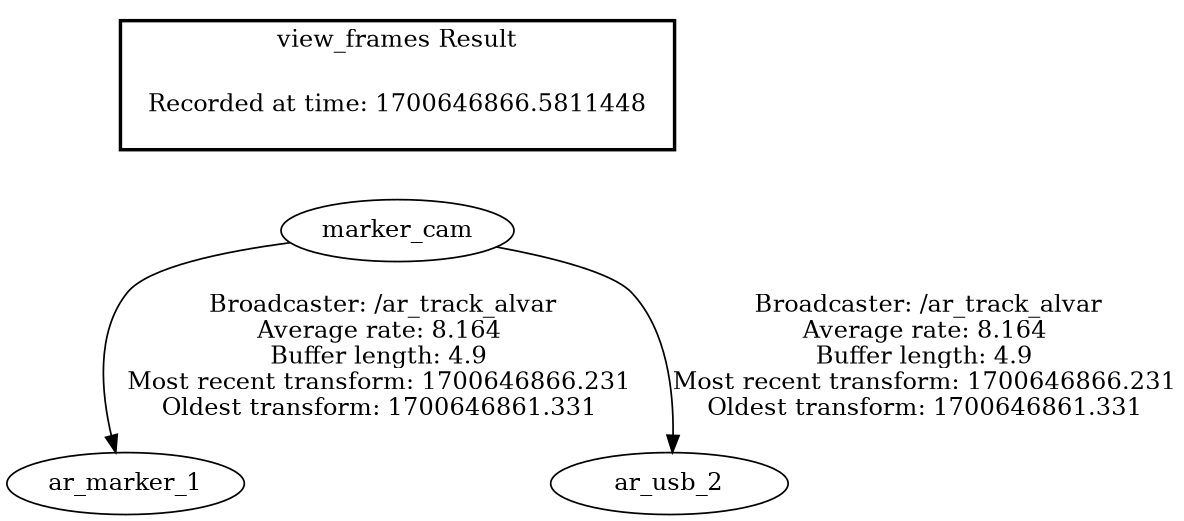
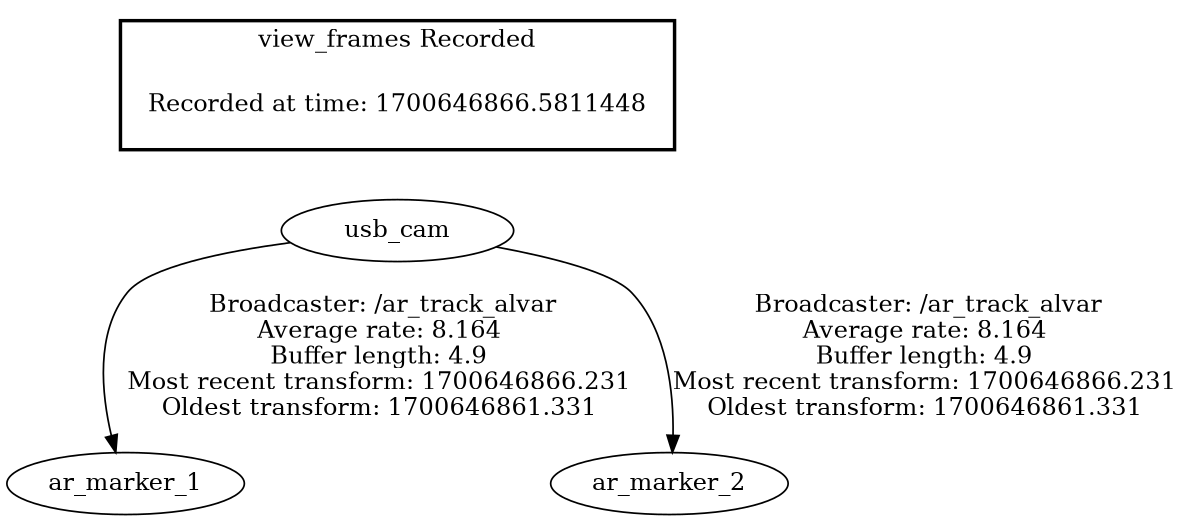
(398, 40) -> (398, 40)
(398, 231) -> (398, 231)
(669, 484) -> (669, 484)
